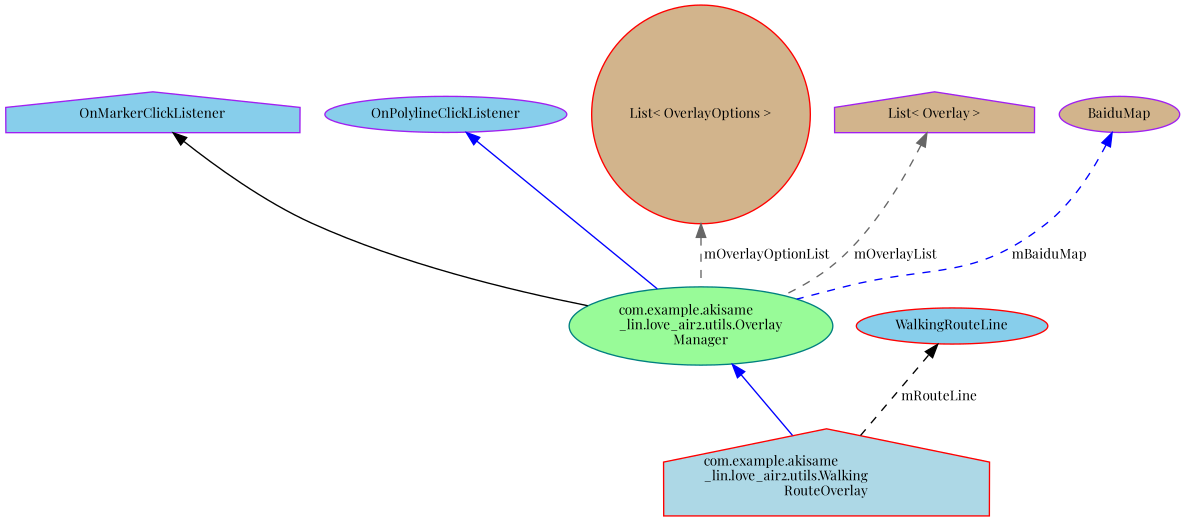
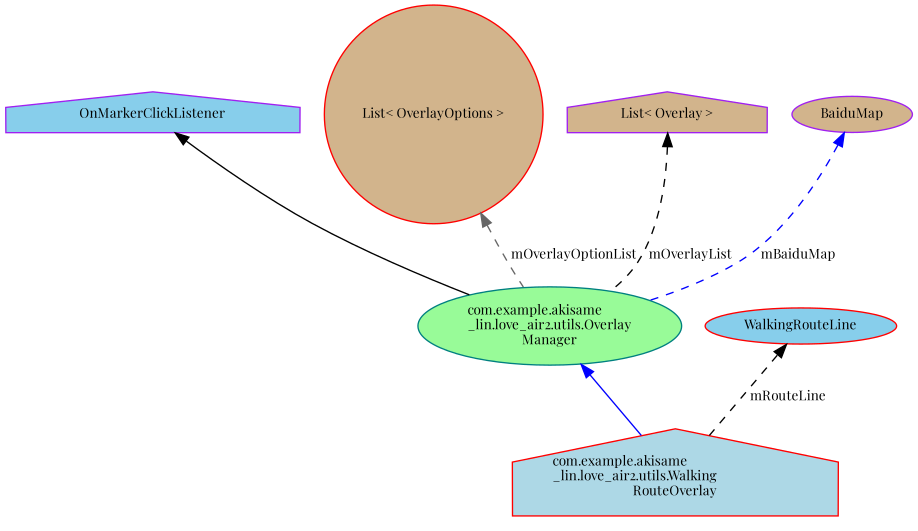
(446, 114) -> none
(865, 233) -> (655, 226)
